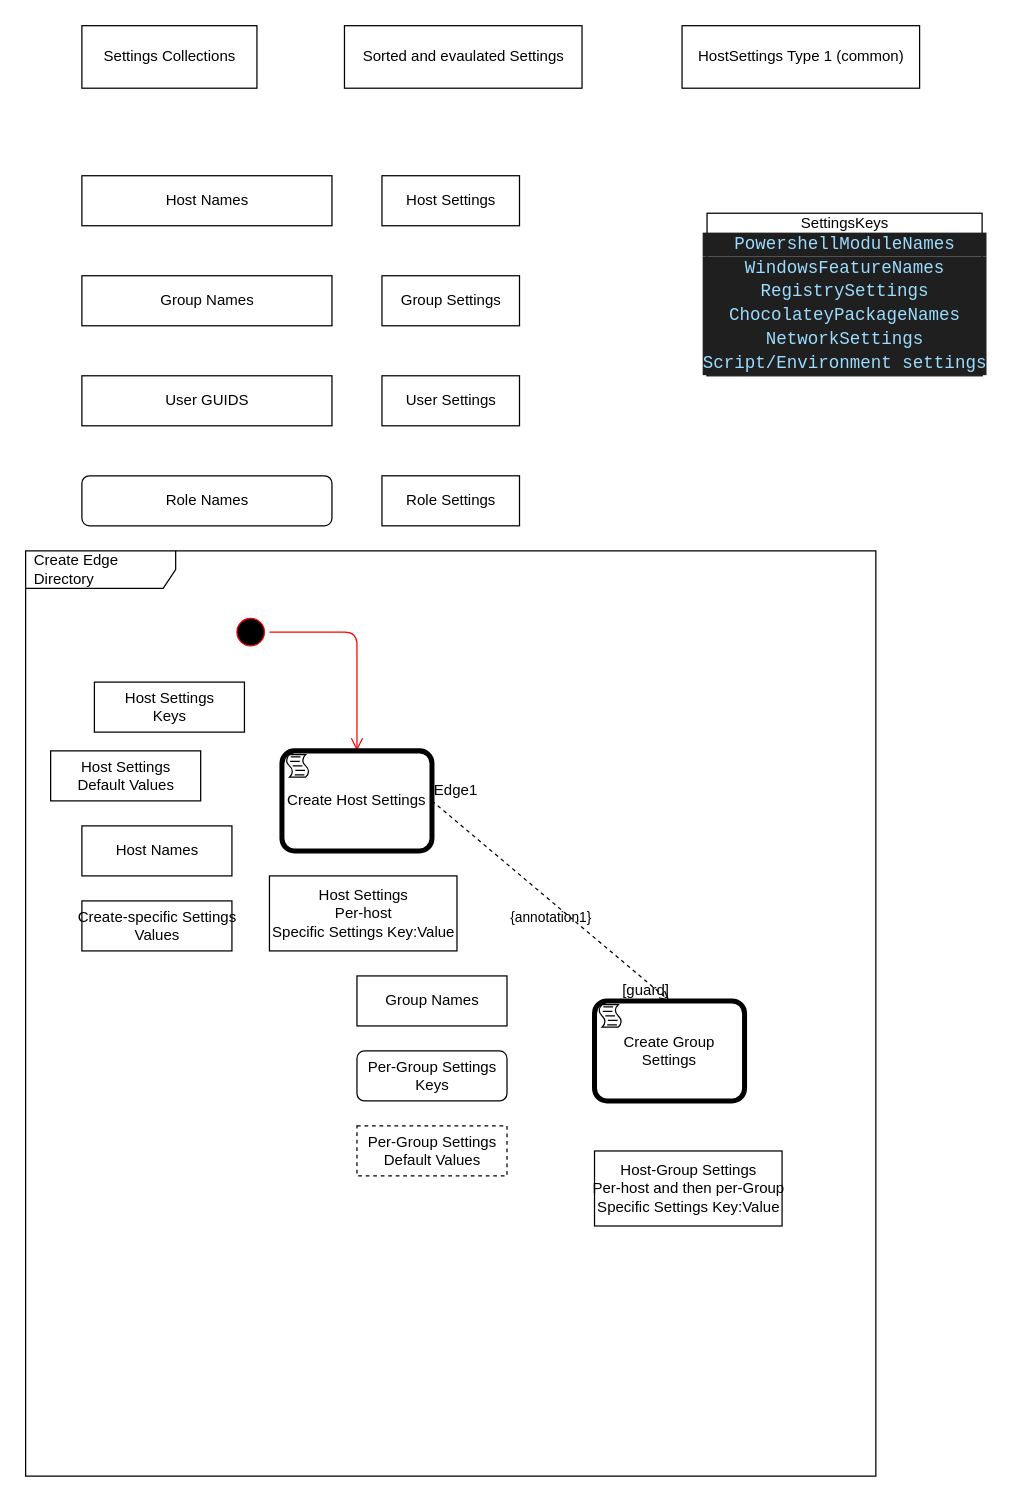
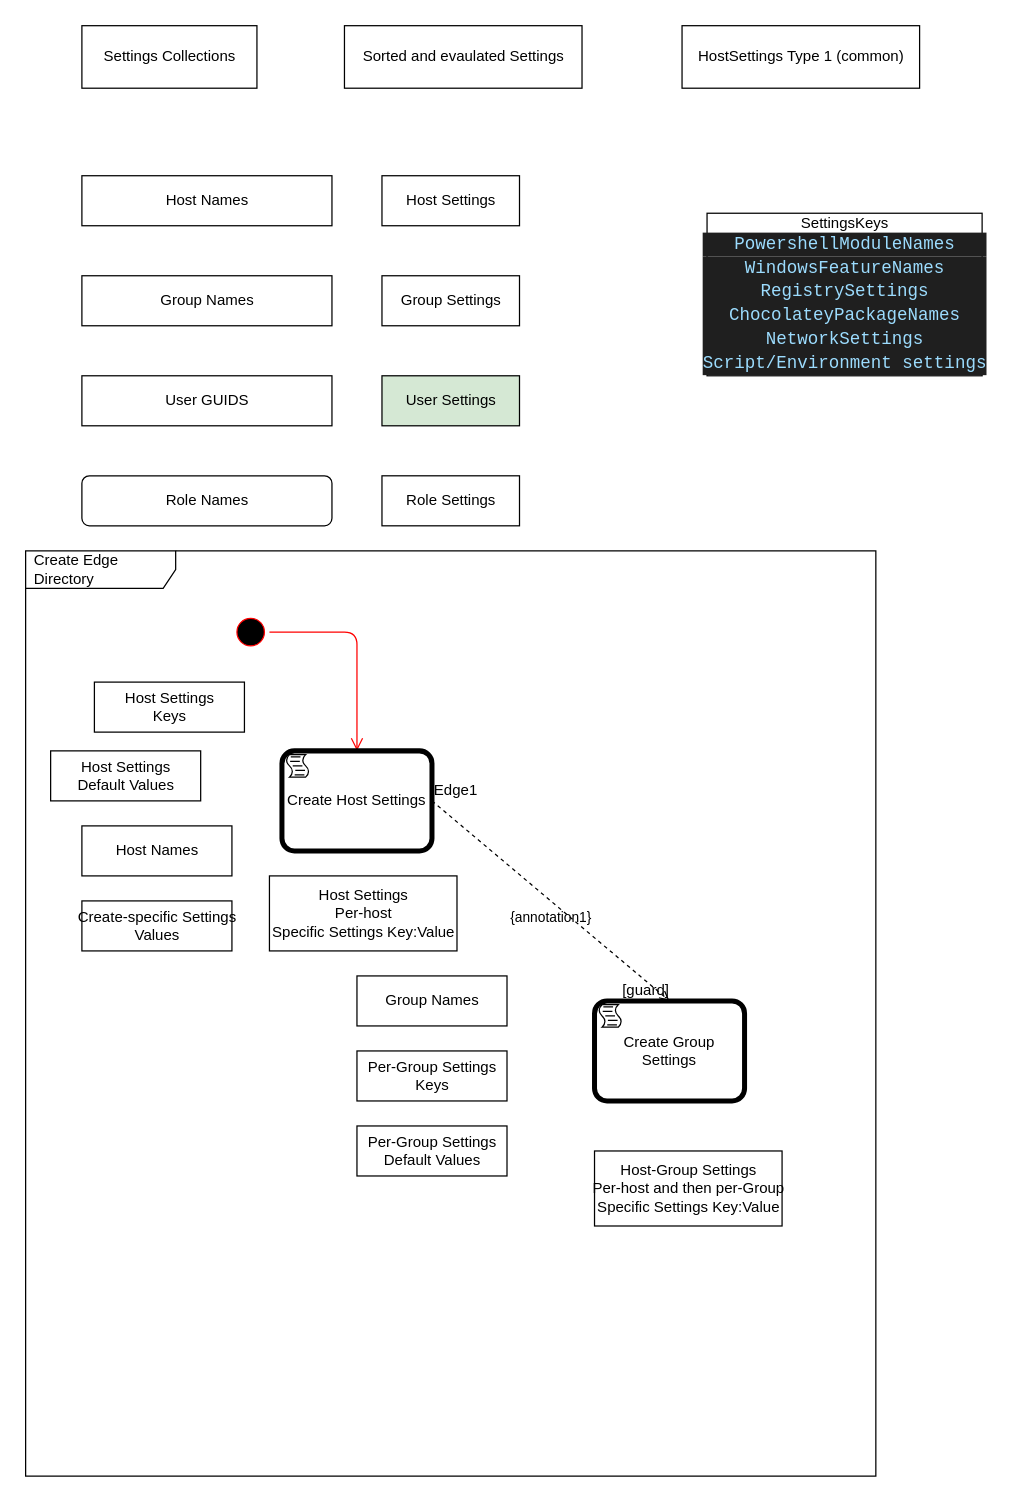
(451, 401) -> (451, 401)
(432, 1076) -> (432, 1076)
(432, 1151) -> (432, 1151)
